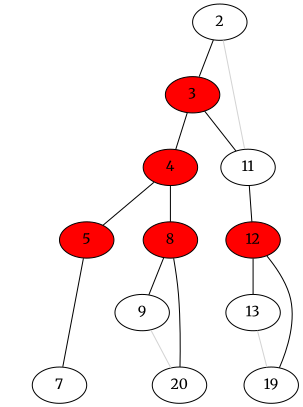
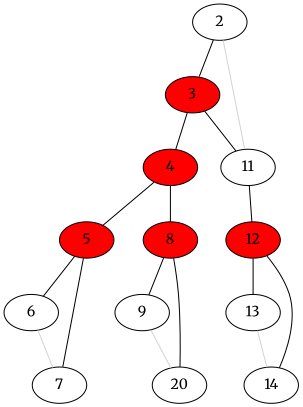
none -> (31, 313)
(271, 385) -> (271, 385)
